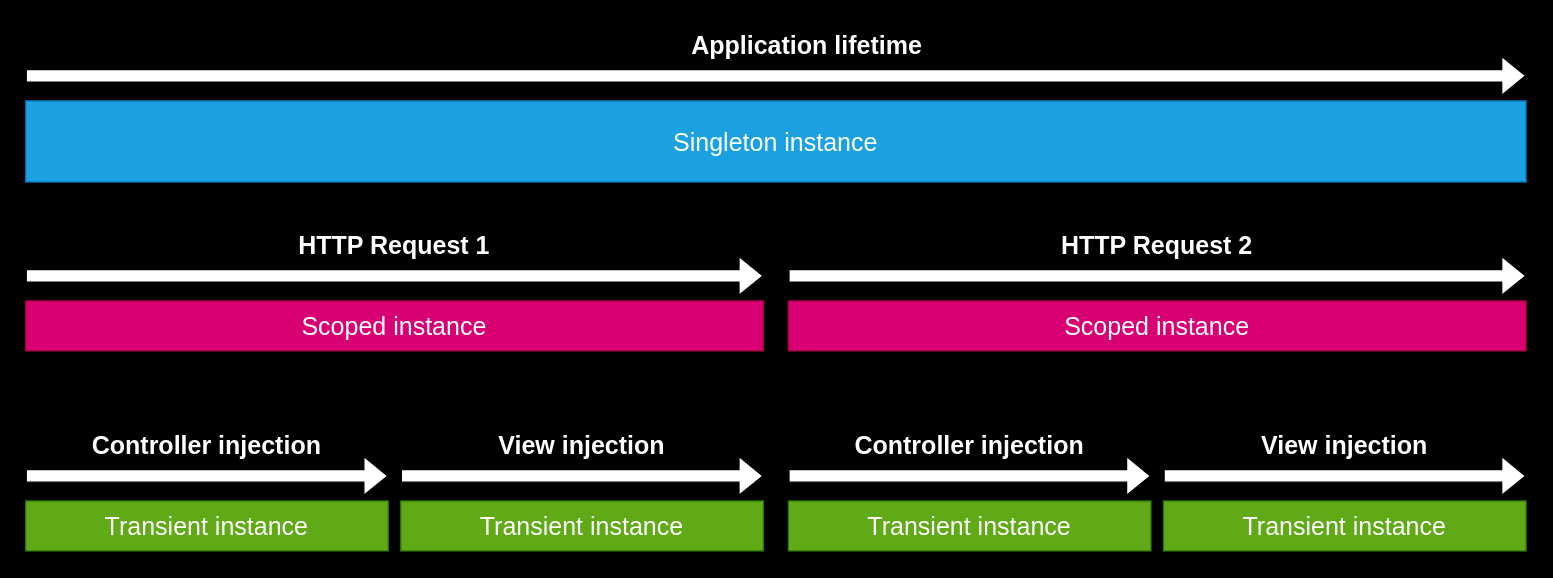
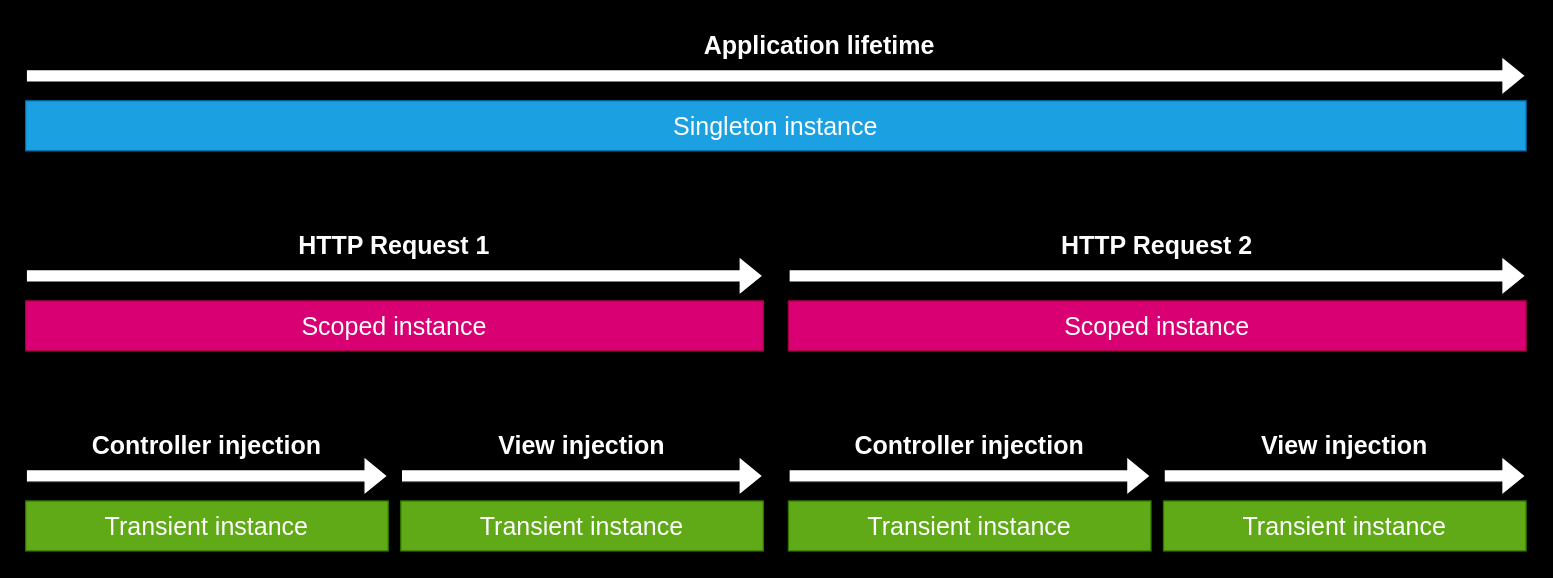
(807, 44) -> (819, 44)
(776, 141) -> (776, 126)
